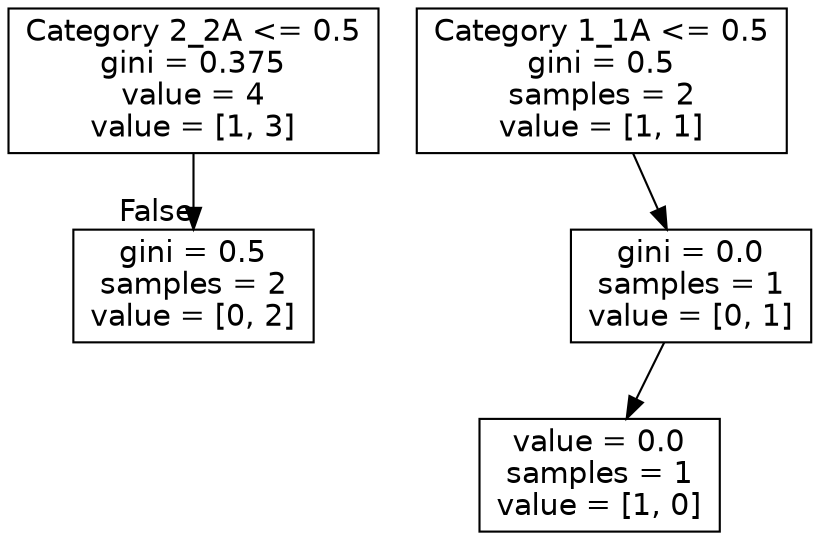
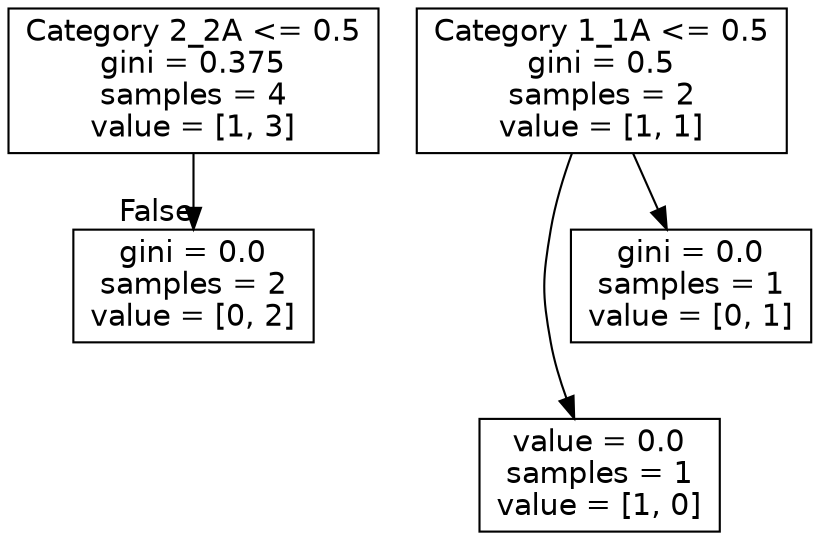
(194, 81) -> (194, 81)
(194, 286) -> (194, 286)
(650, 371) -> (545, 275)
